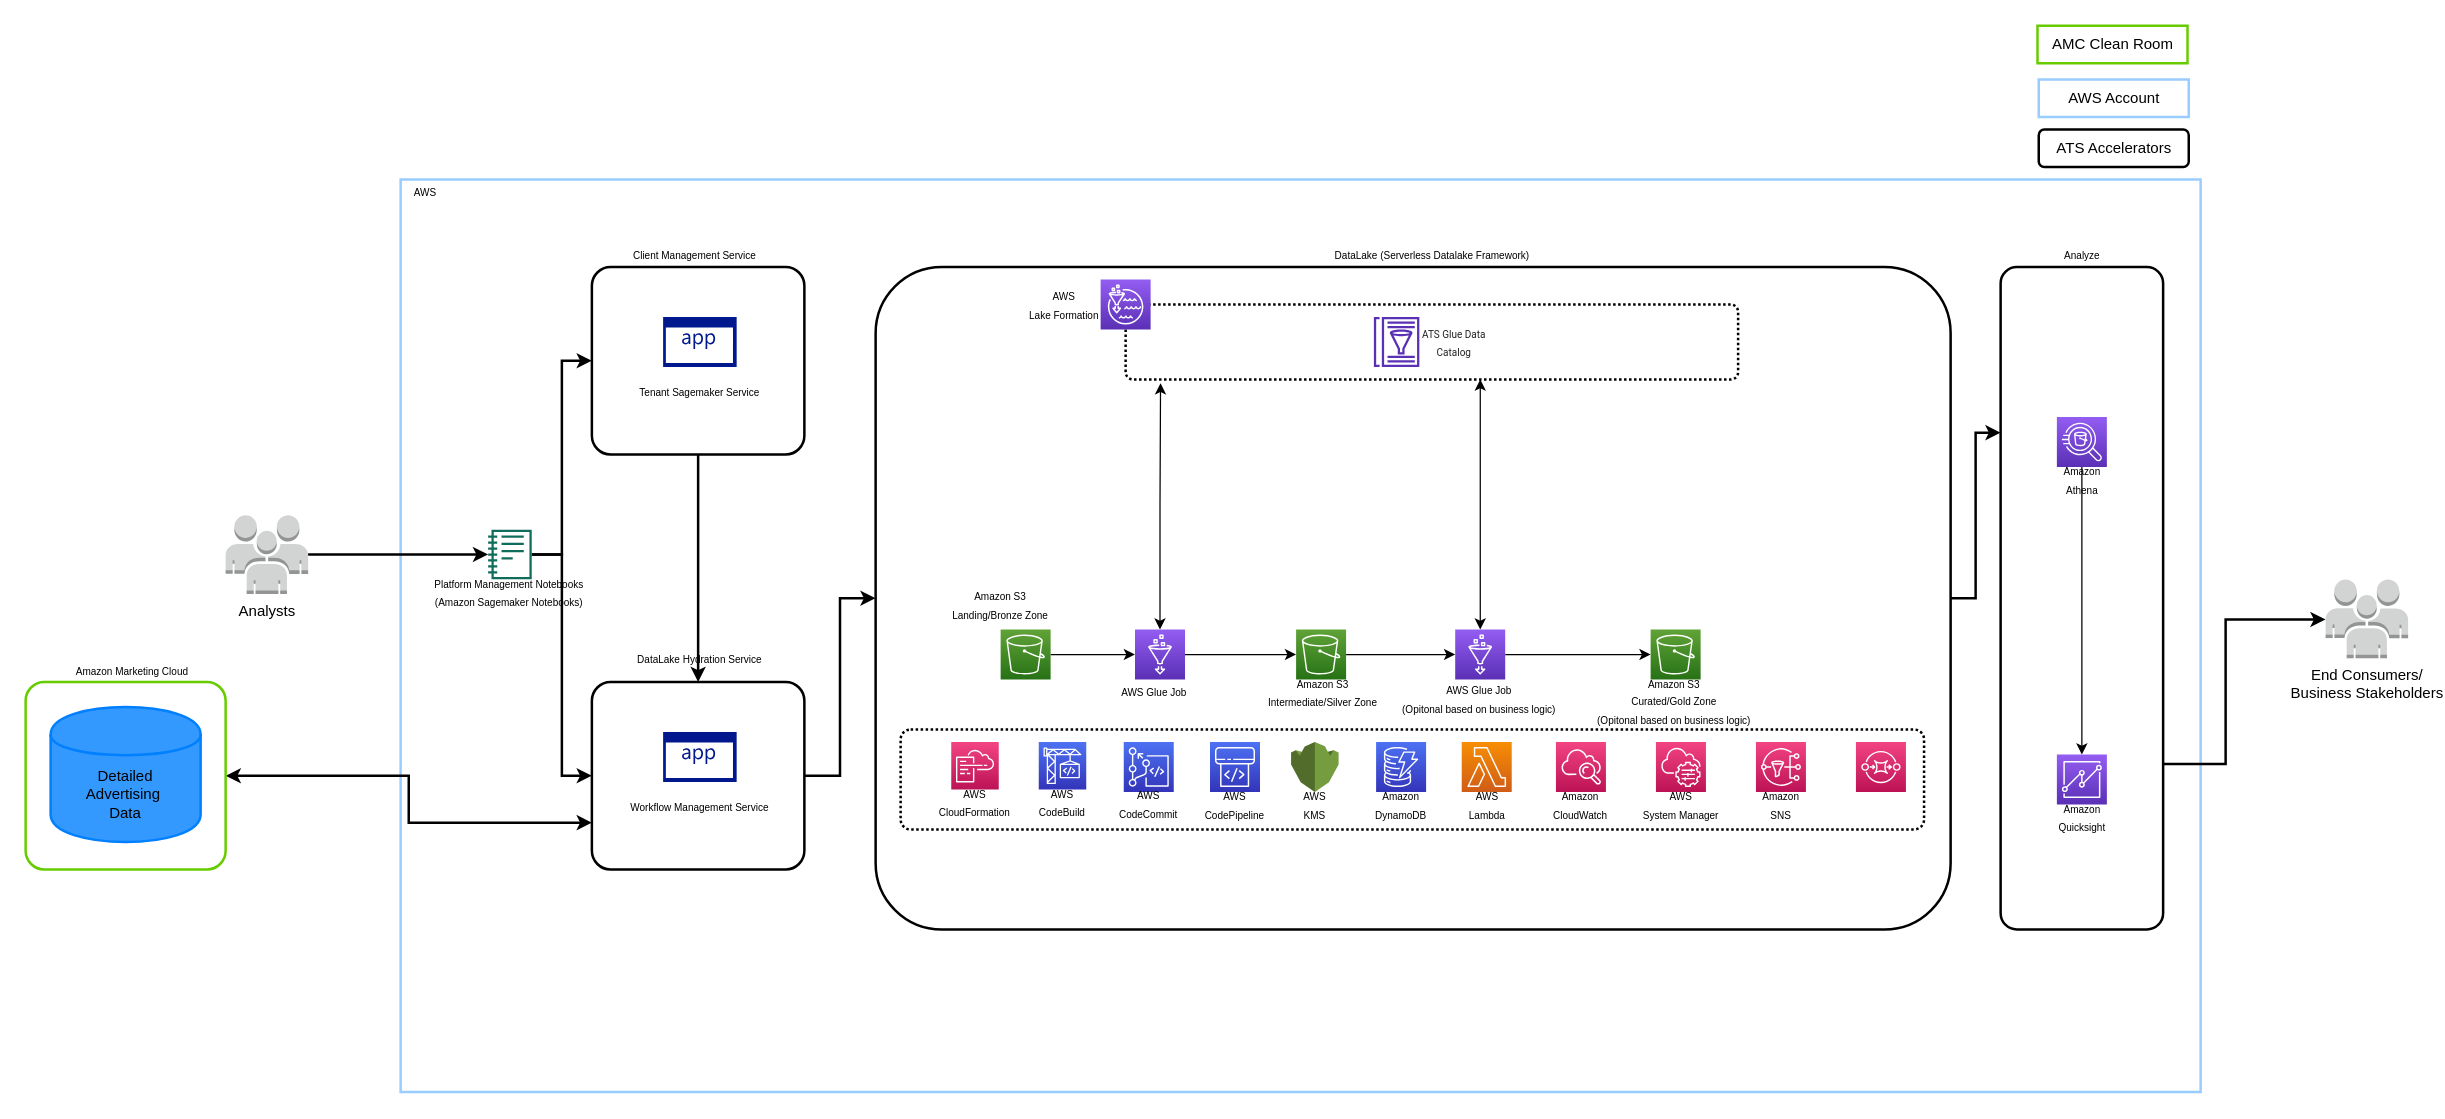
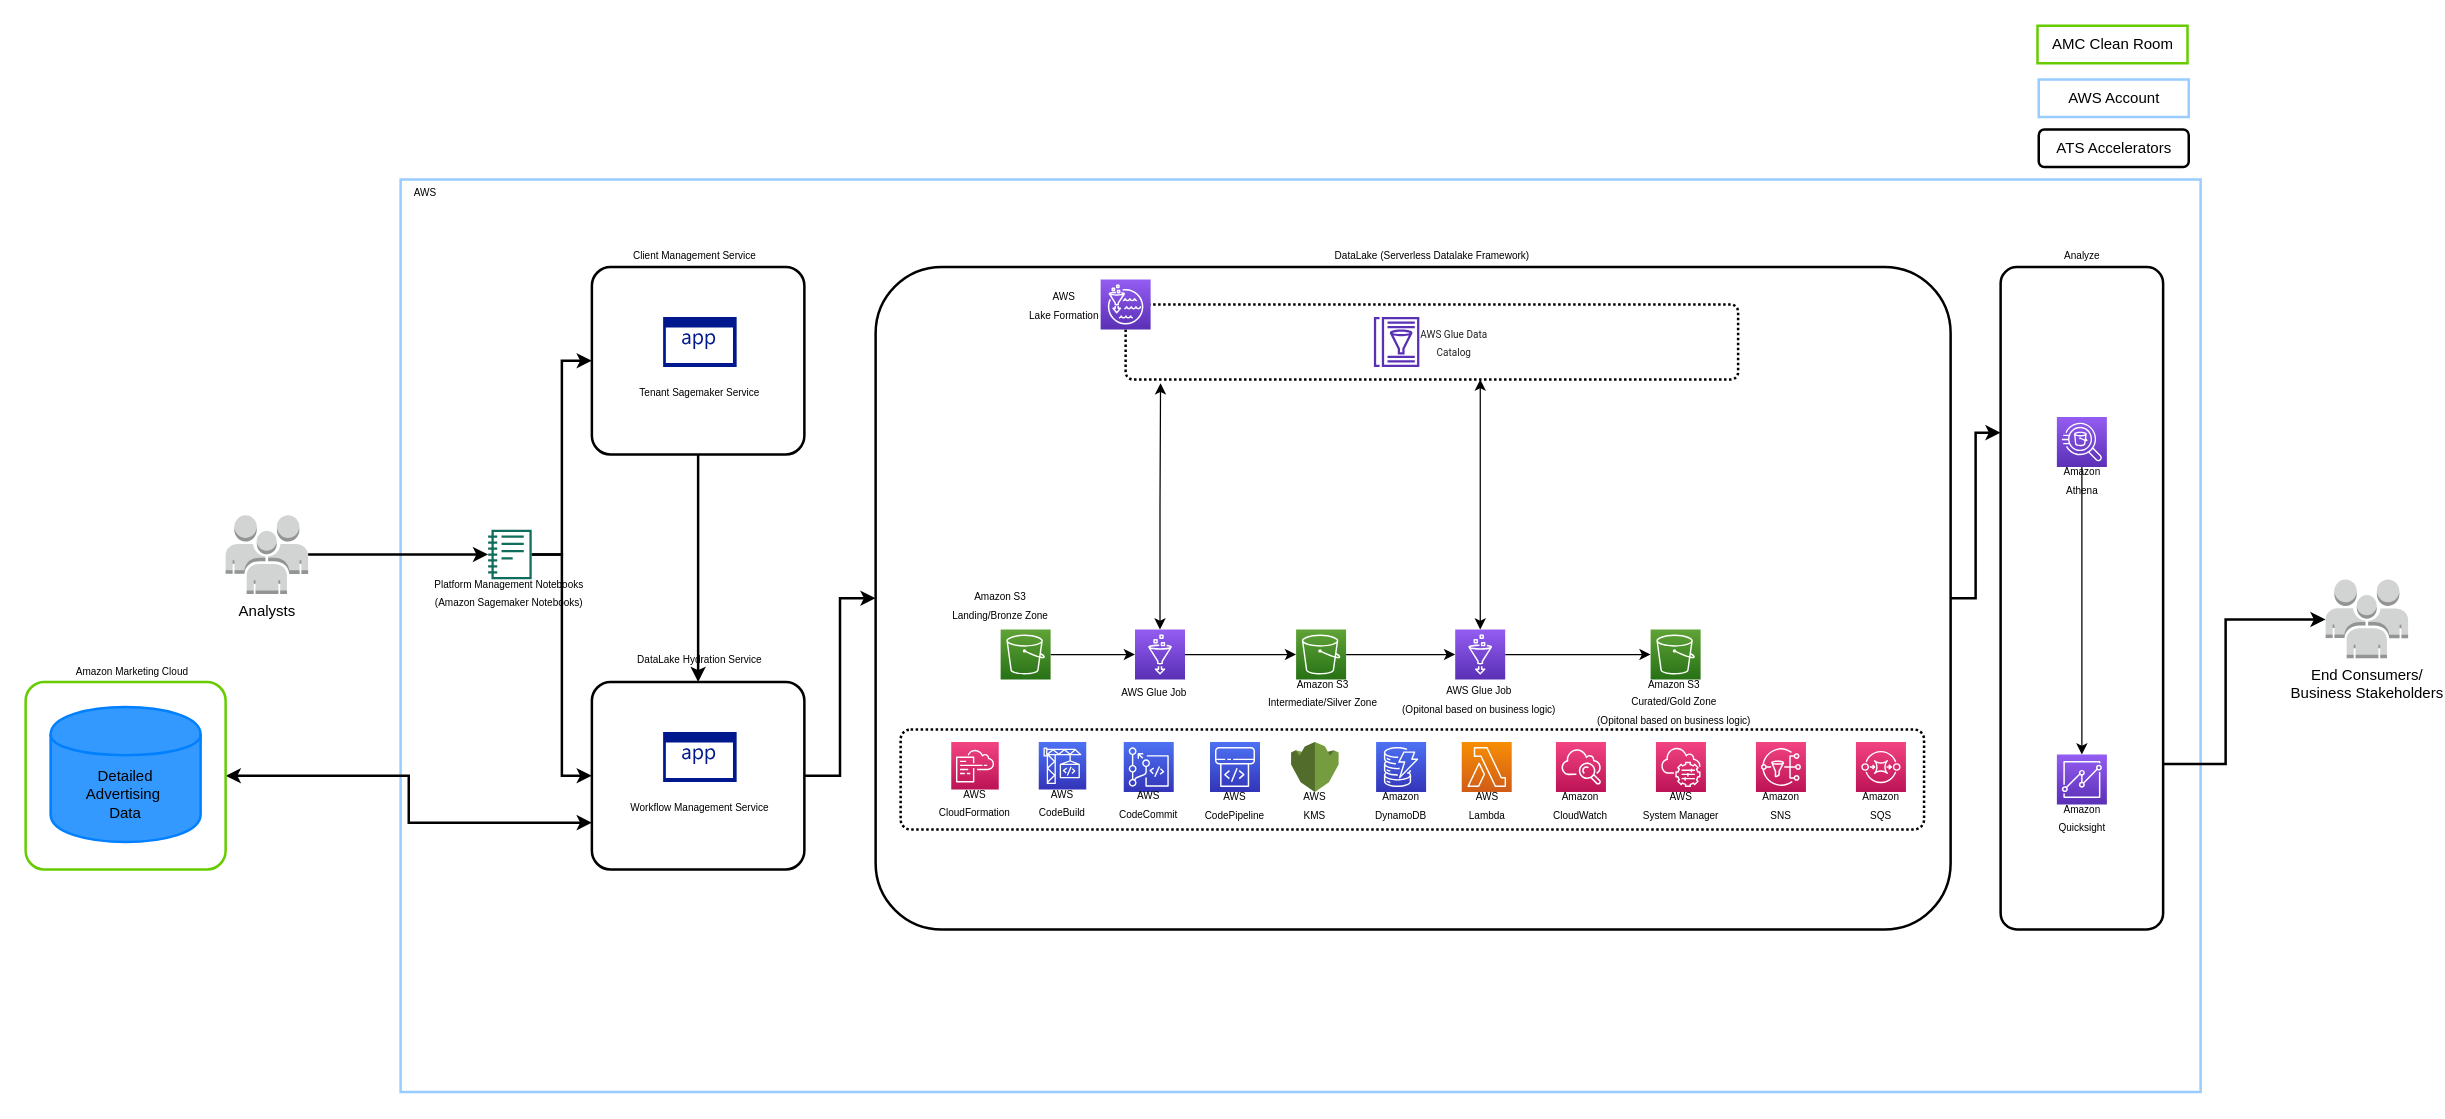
(1454, 342) -> (1454, 342)
none -> (1881, 804)
